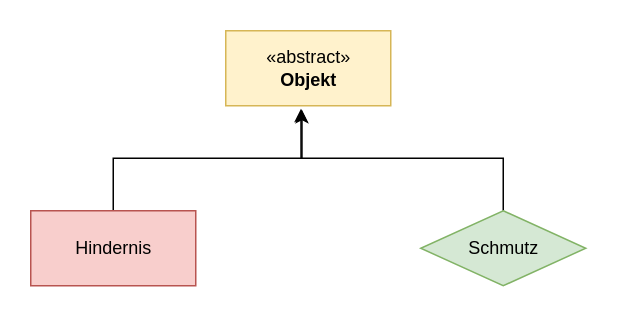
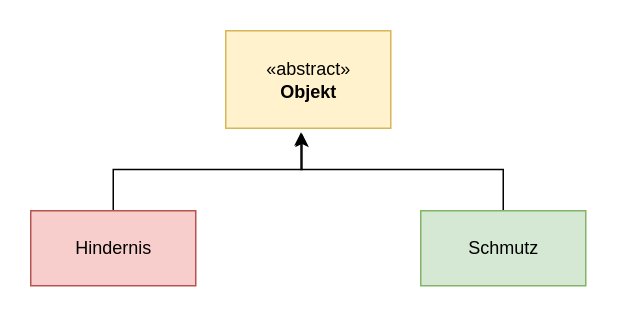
(308, 68) -> (308, 80)
(503, 248) -> (503, 248)
